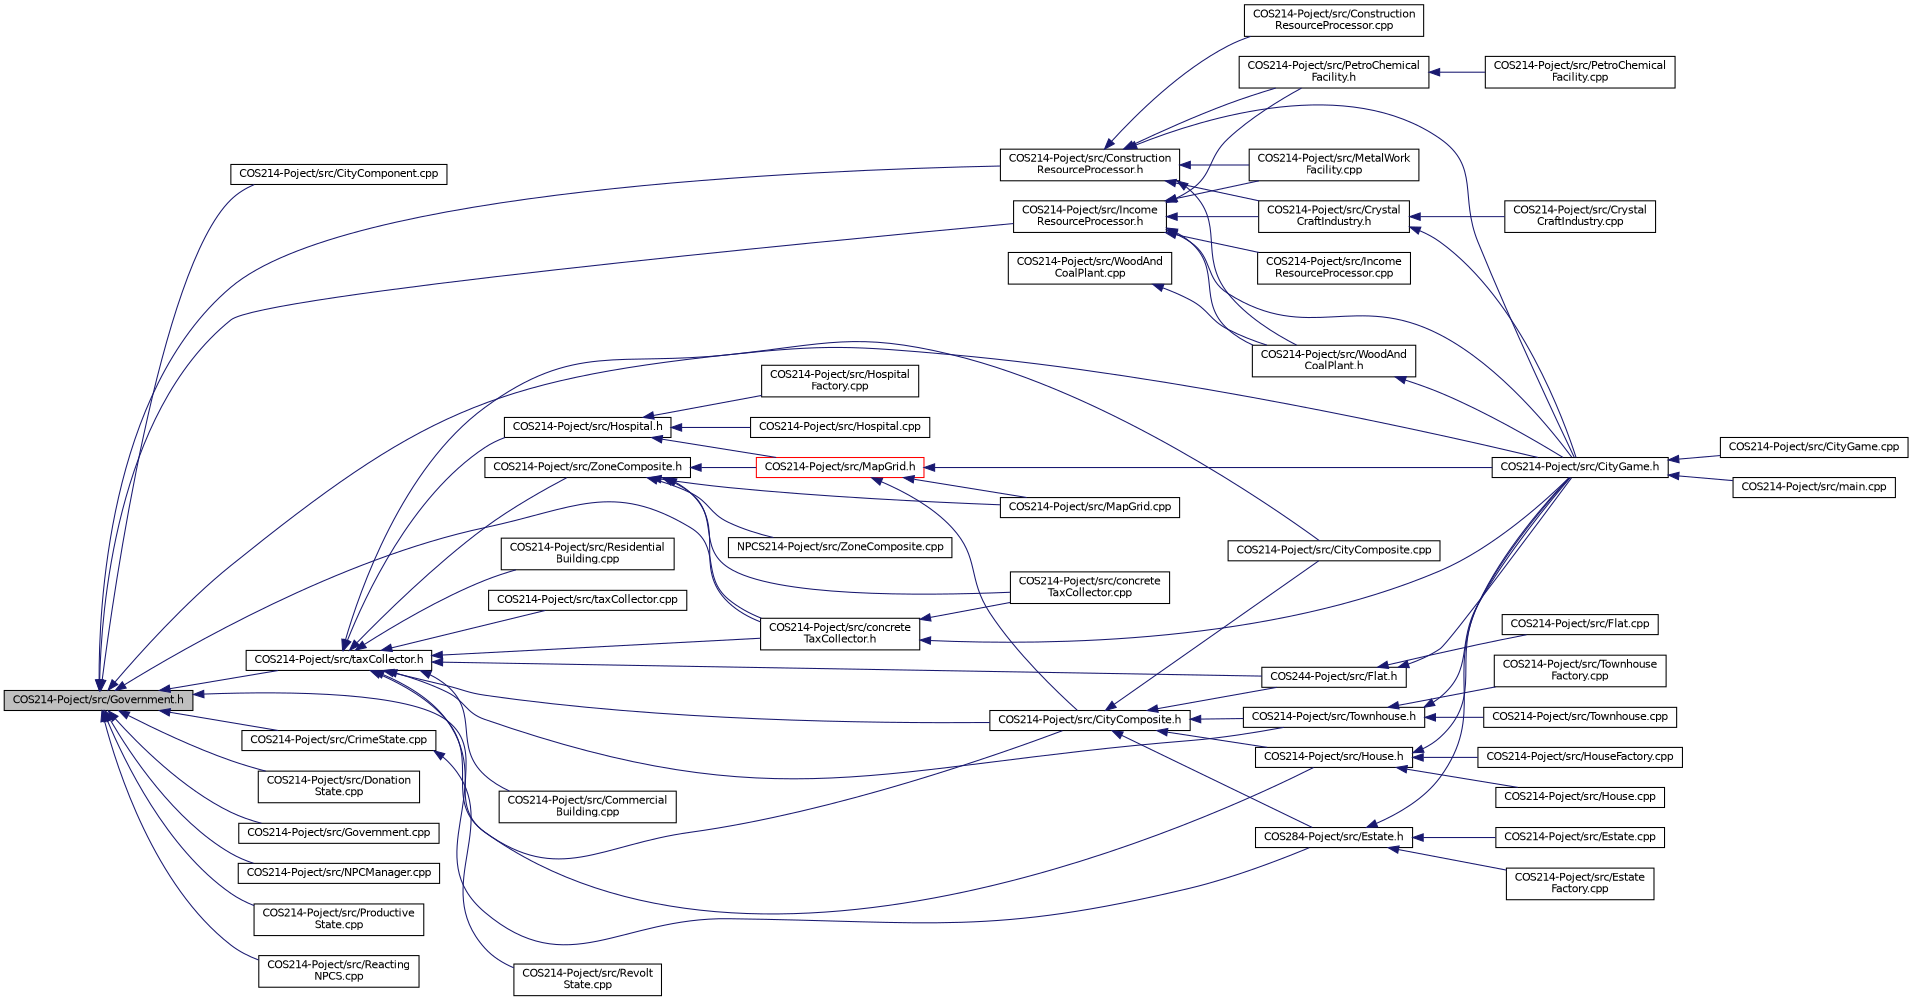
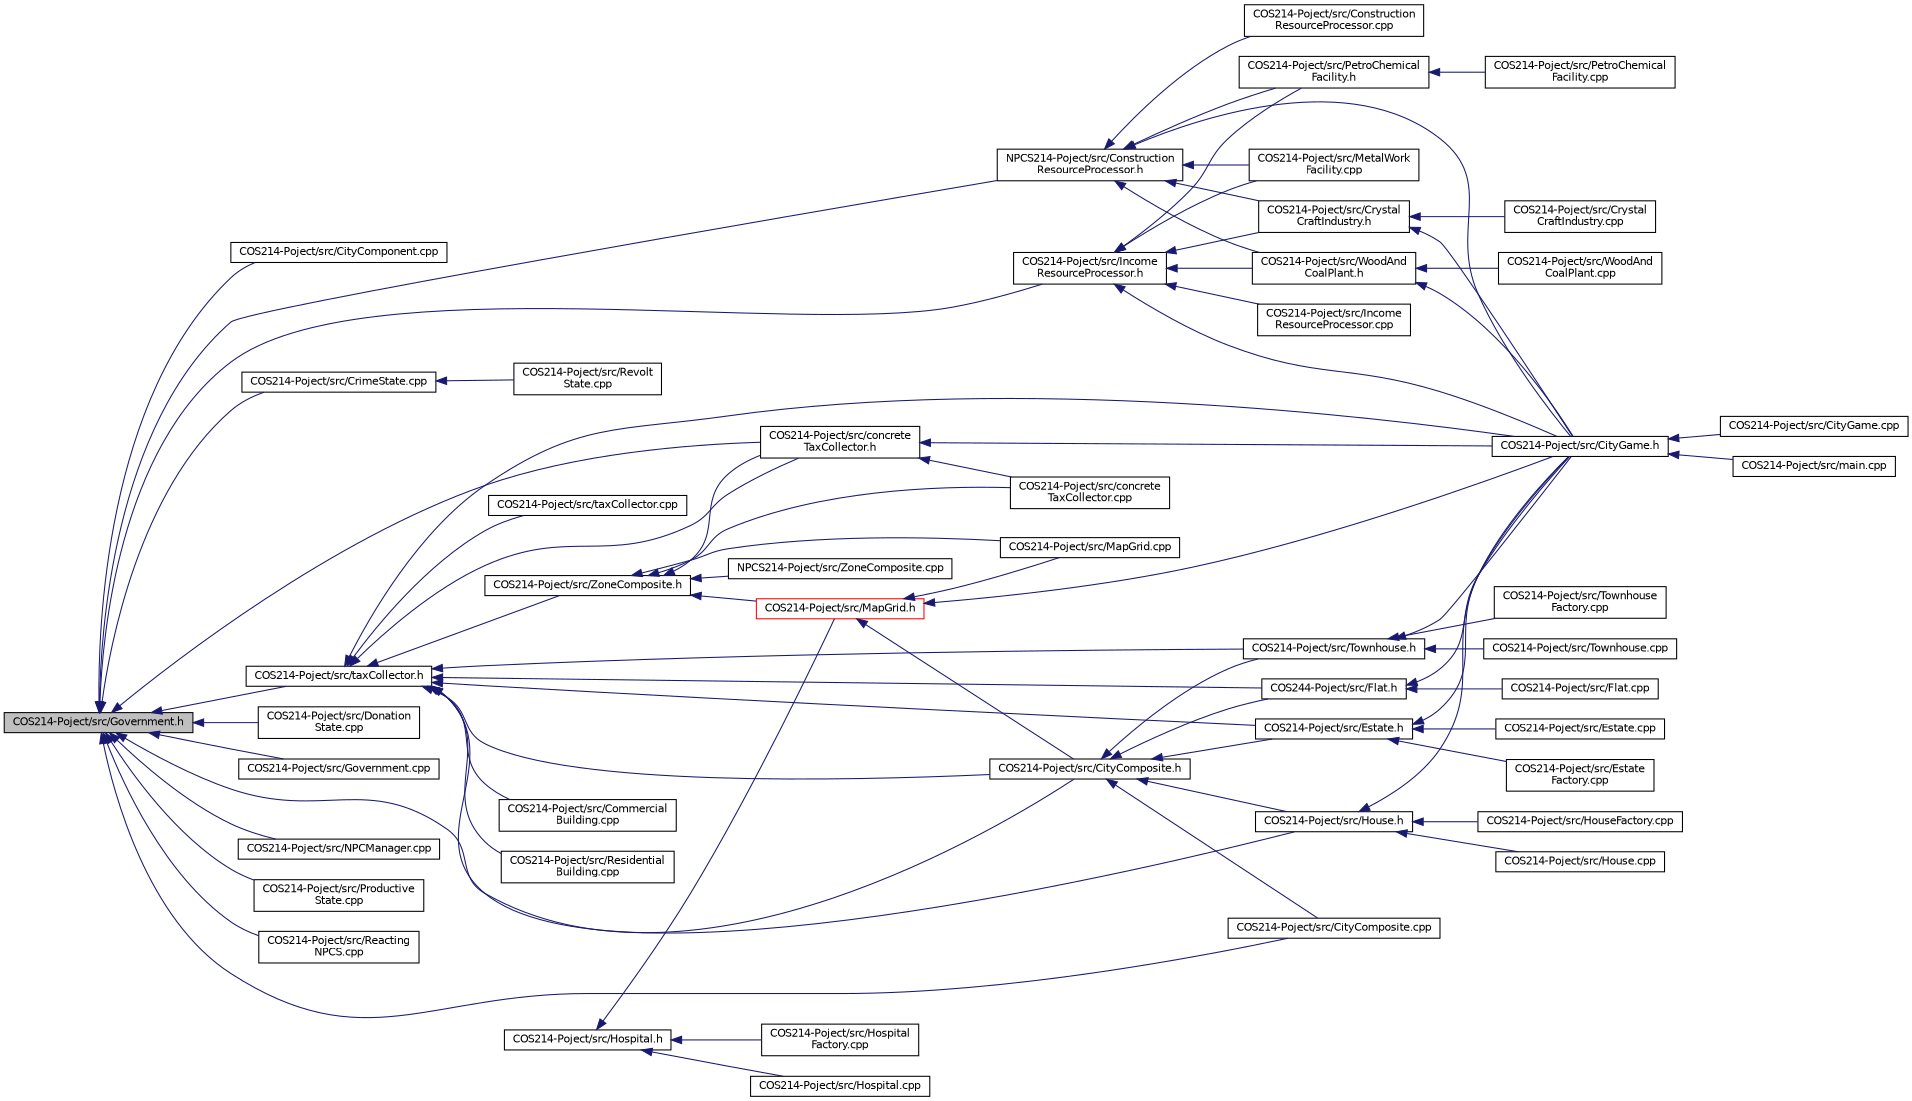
(1090, 165) -> (1090, 165)
(1209, 315) -> (1452, 268)
(409, 525) -> none
(1334, 838) -> (1334, 729)
